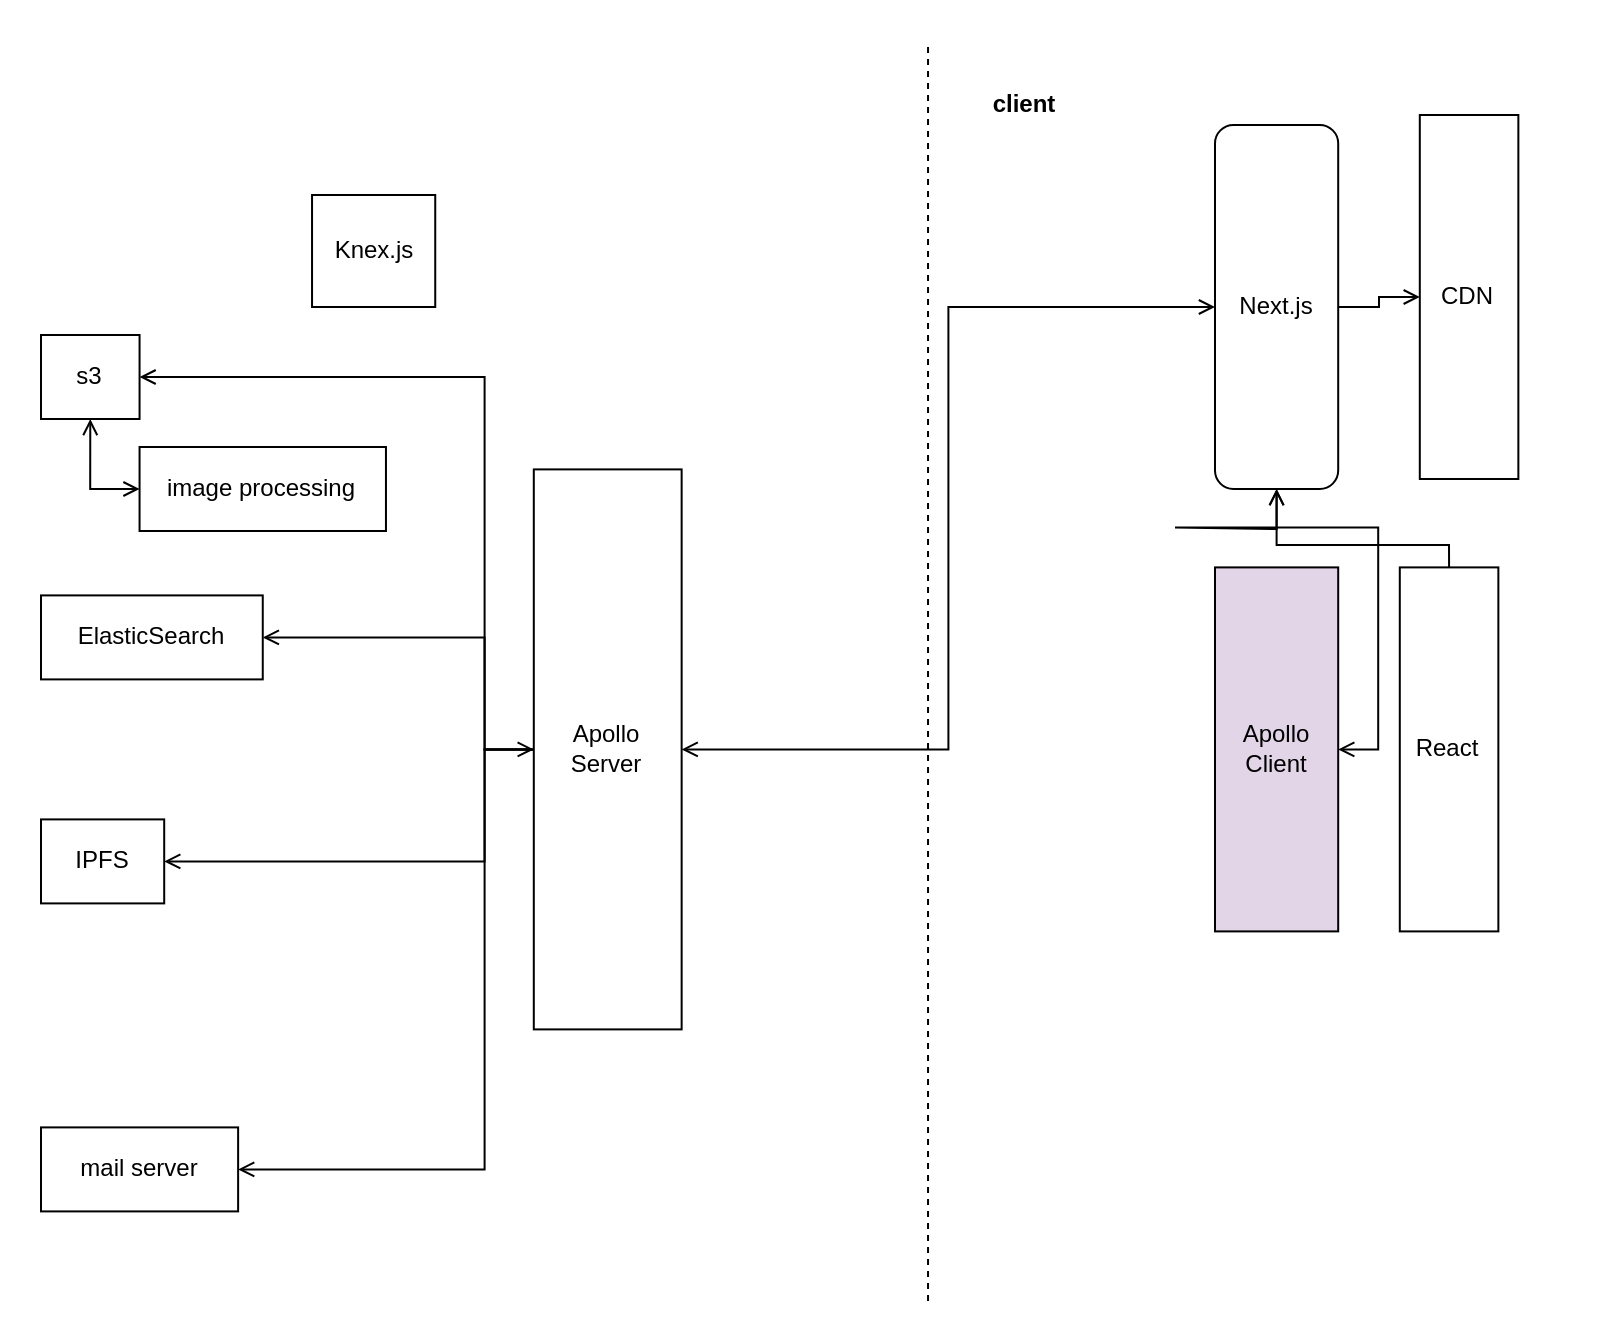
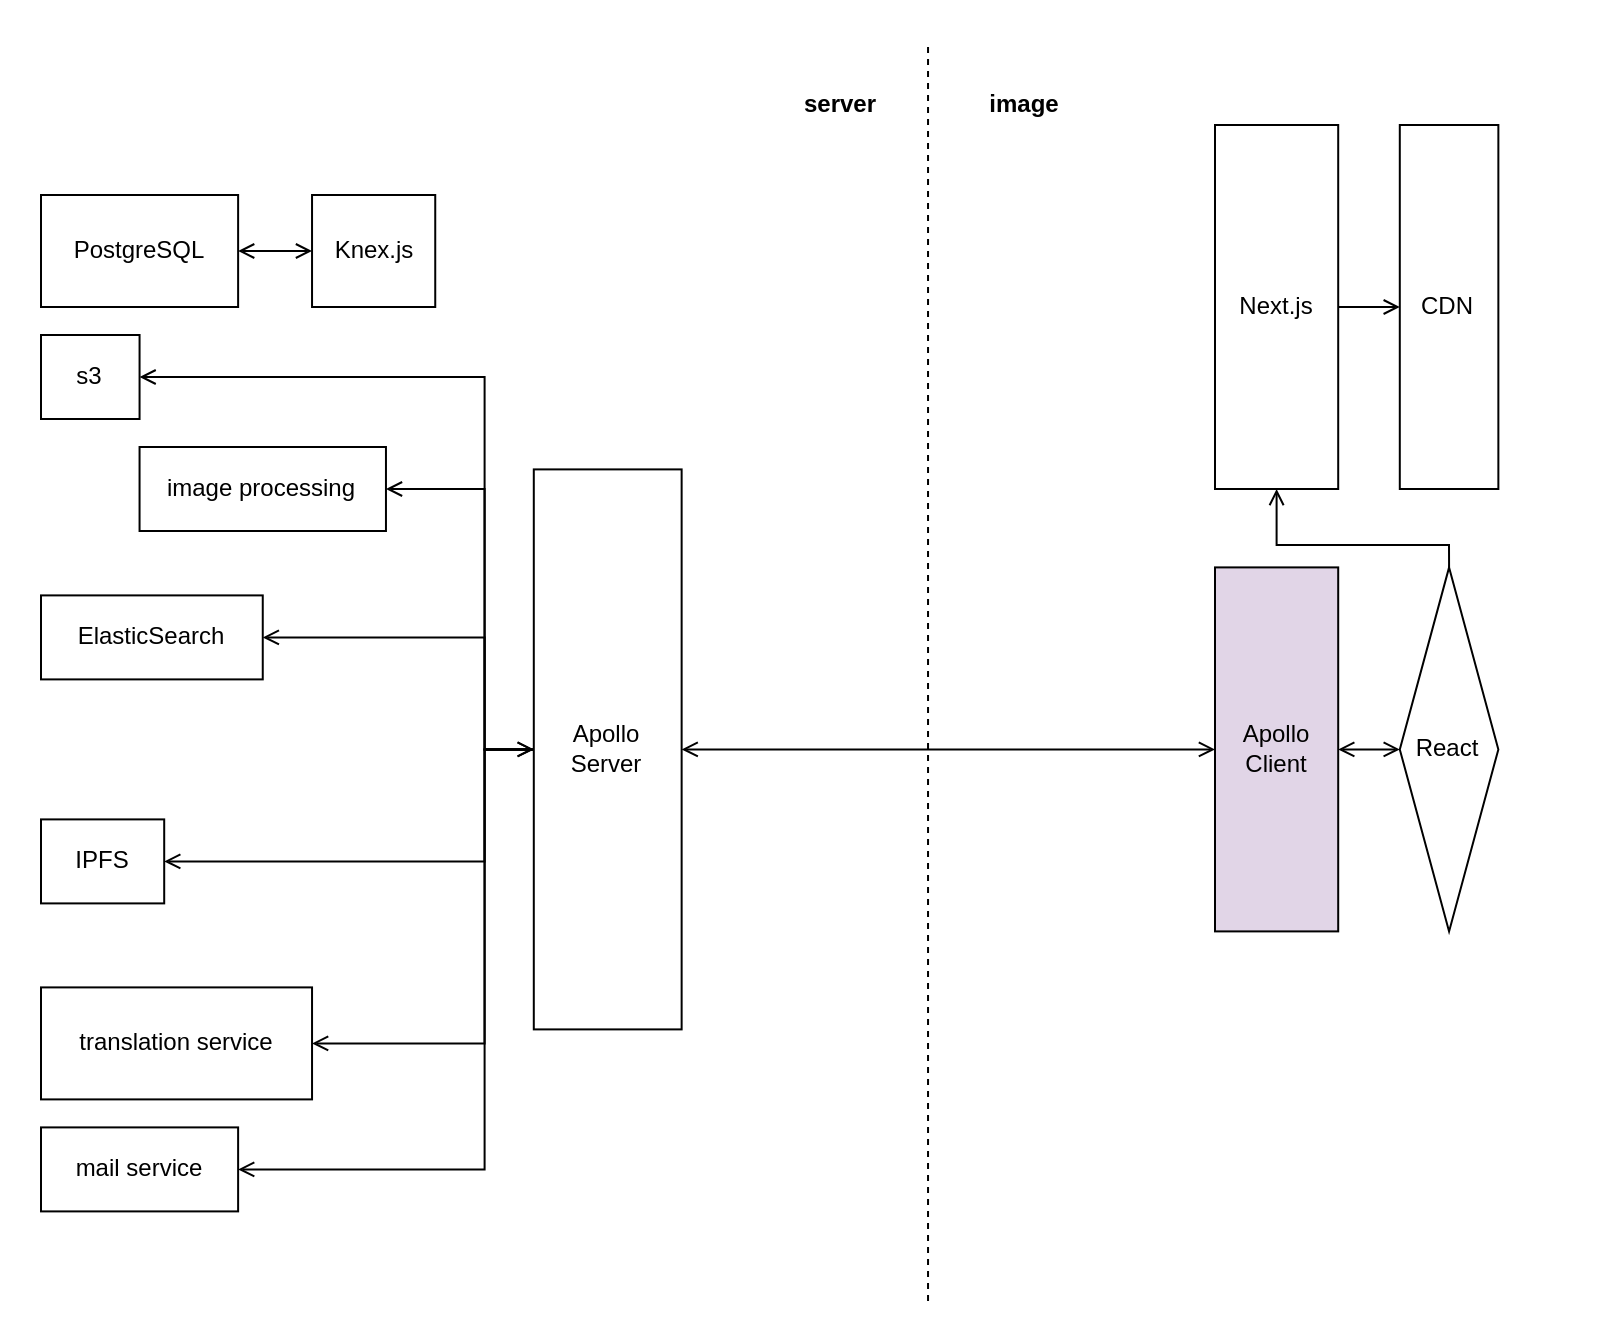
none -> (841, 105)
(1025, 105) -> (1025, 105)
none -> (140, 251)
none -> (275, 251)
(1469, 297) -> (1449, 307)
(1277, 307) -> (1277, 307)
(948, 399) -> (1077, 749)
(90, 478) -> none
none -> (436, 489)
(1341, 527) -> (1385, 749)
(1449, 749) -> (1449, 749)
none -> (177, 1043)
none -> (398, 1043)
(140, 1169) -> (140, 1169)
